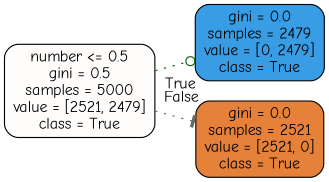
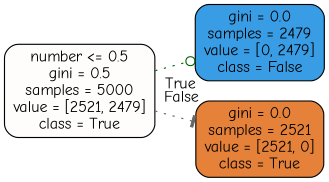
(260, 43) -> (260, 43)
